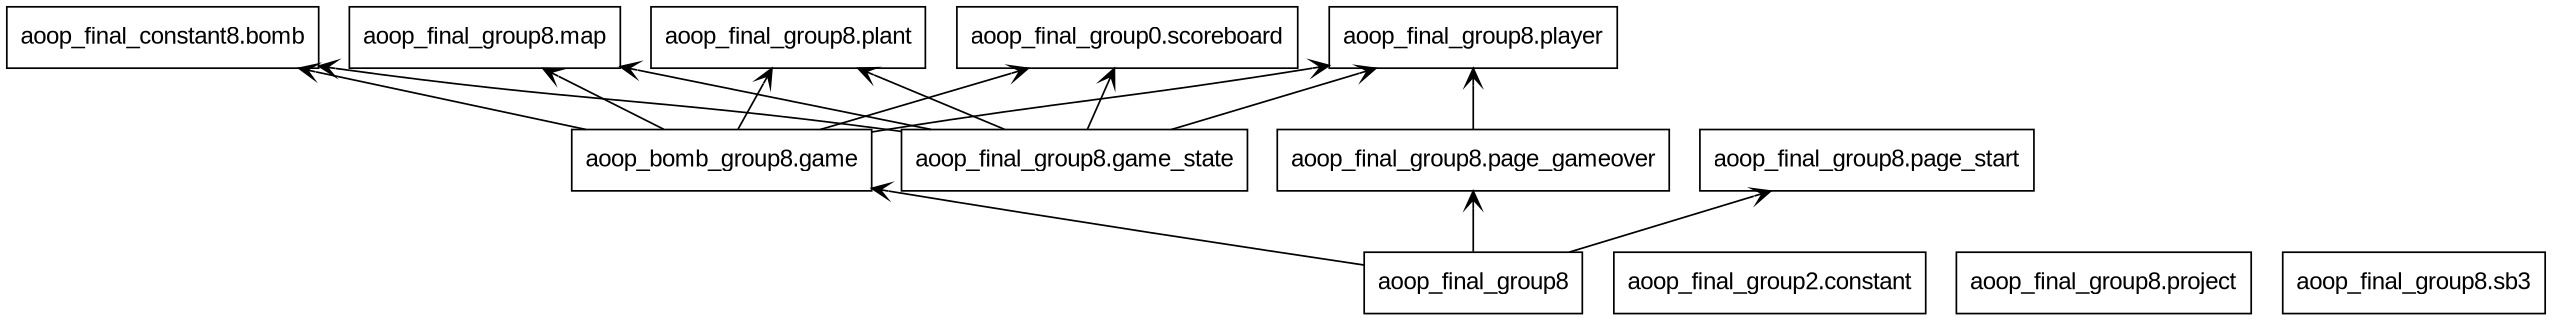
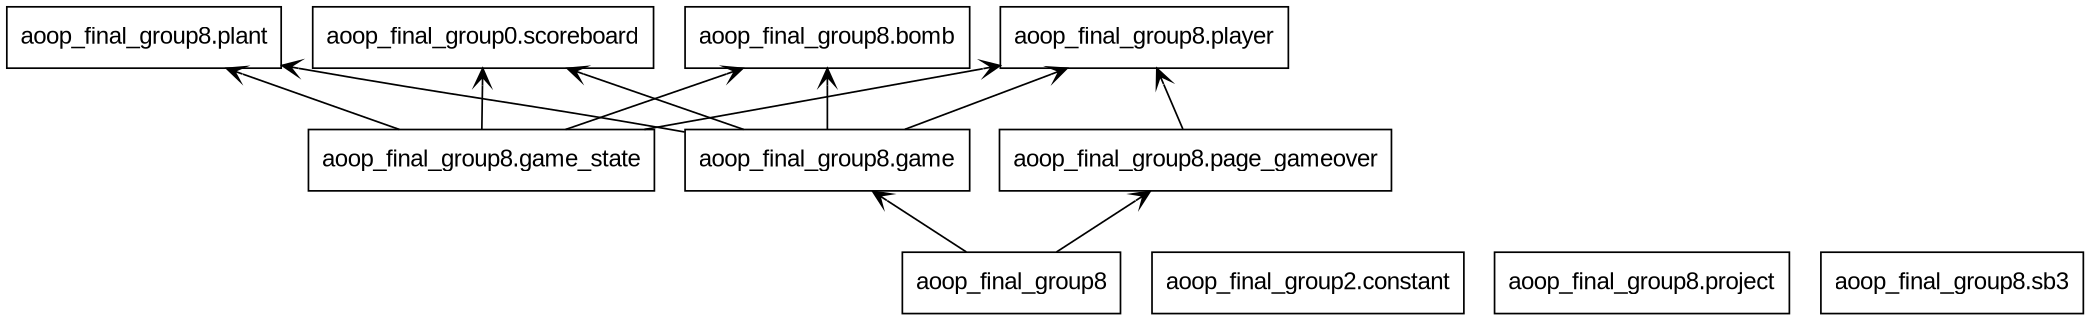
(163, 37) -> (827, 37)
(485, 37) -> none
(722, 160) -> (827, 160)
(1867, 160) -> none
